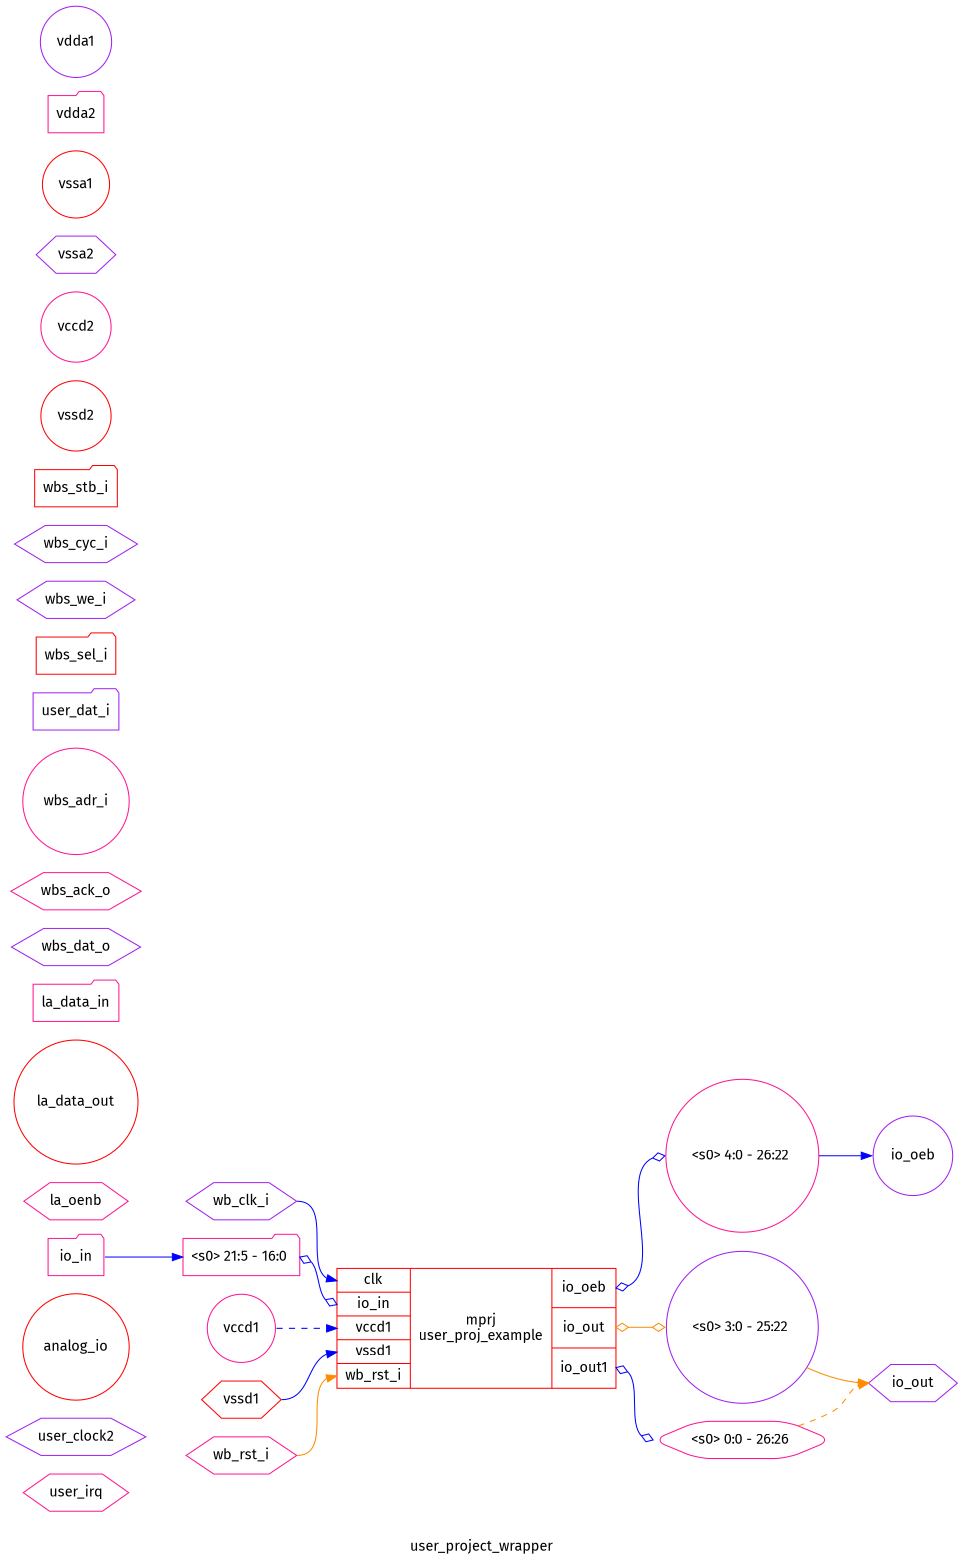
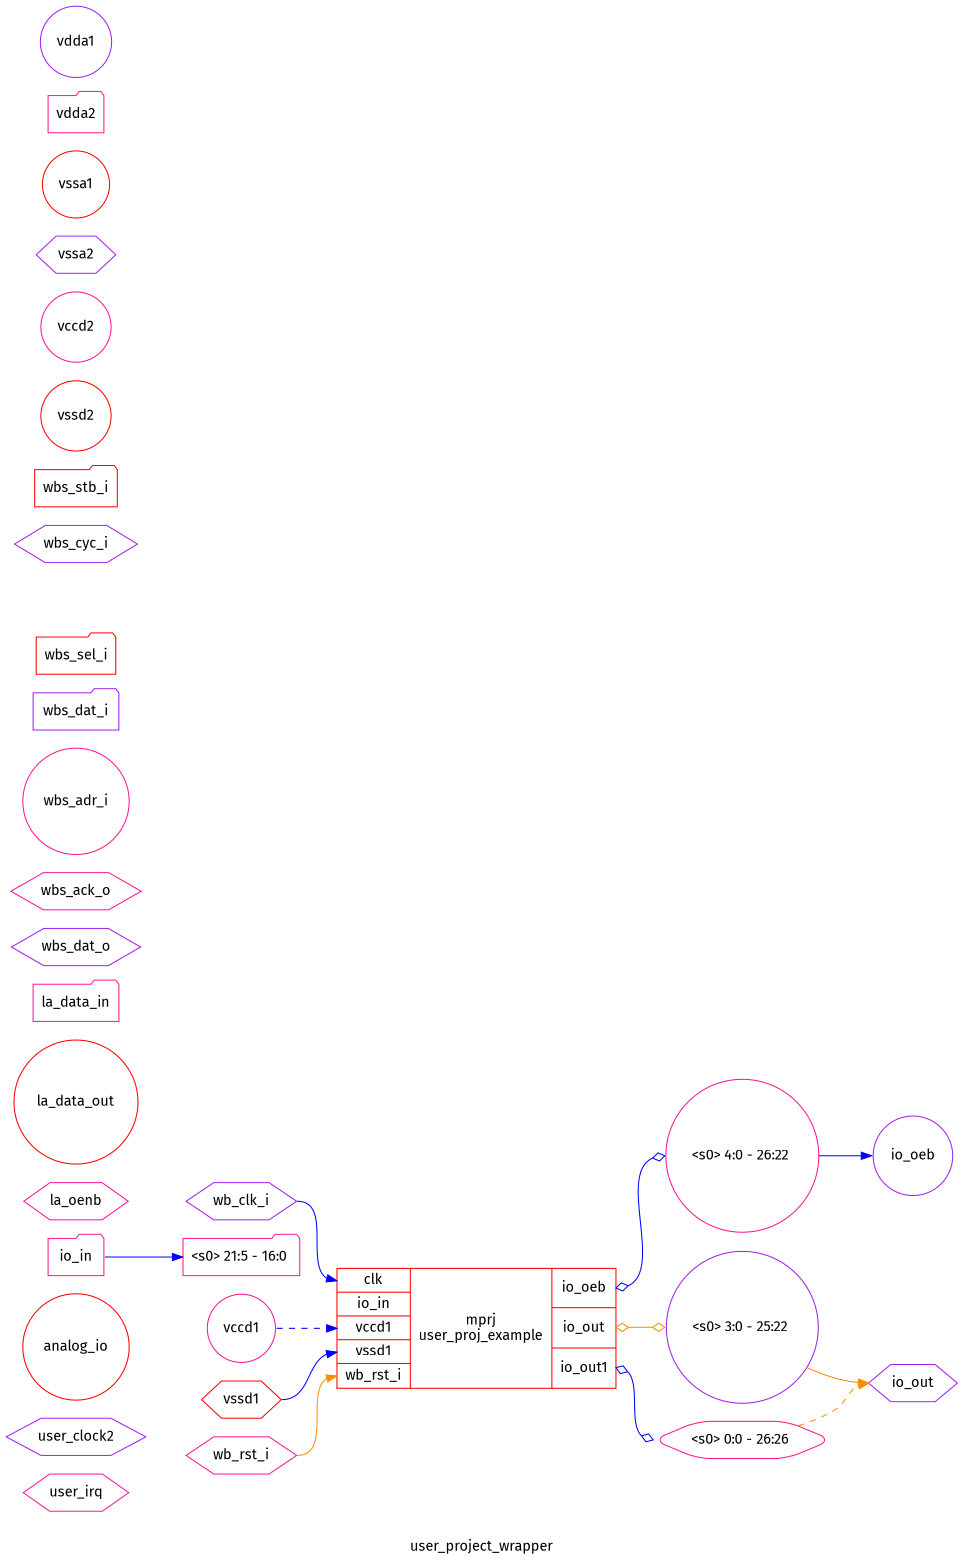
(76, 600) -> none
(76, 711) -> (76, 711)
(318, 1281) -> none
